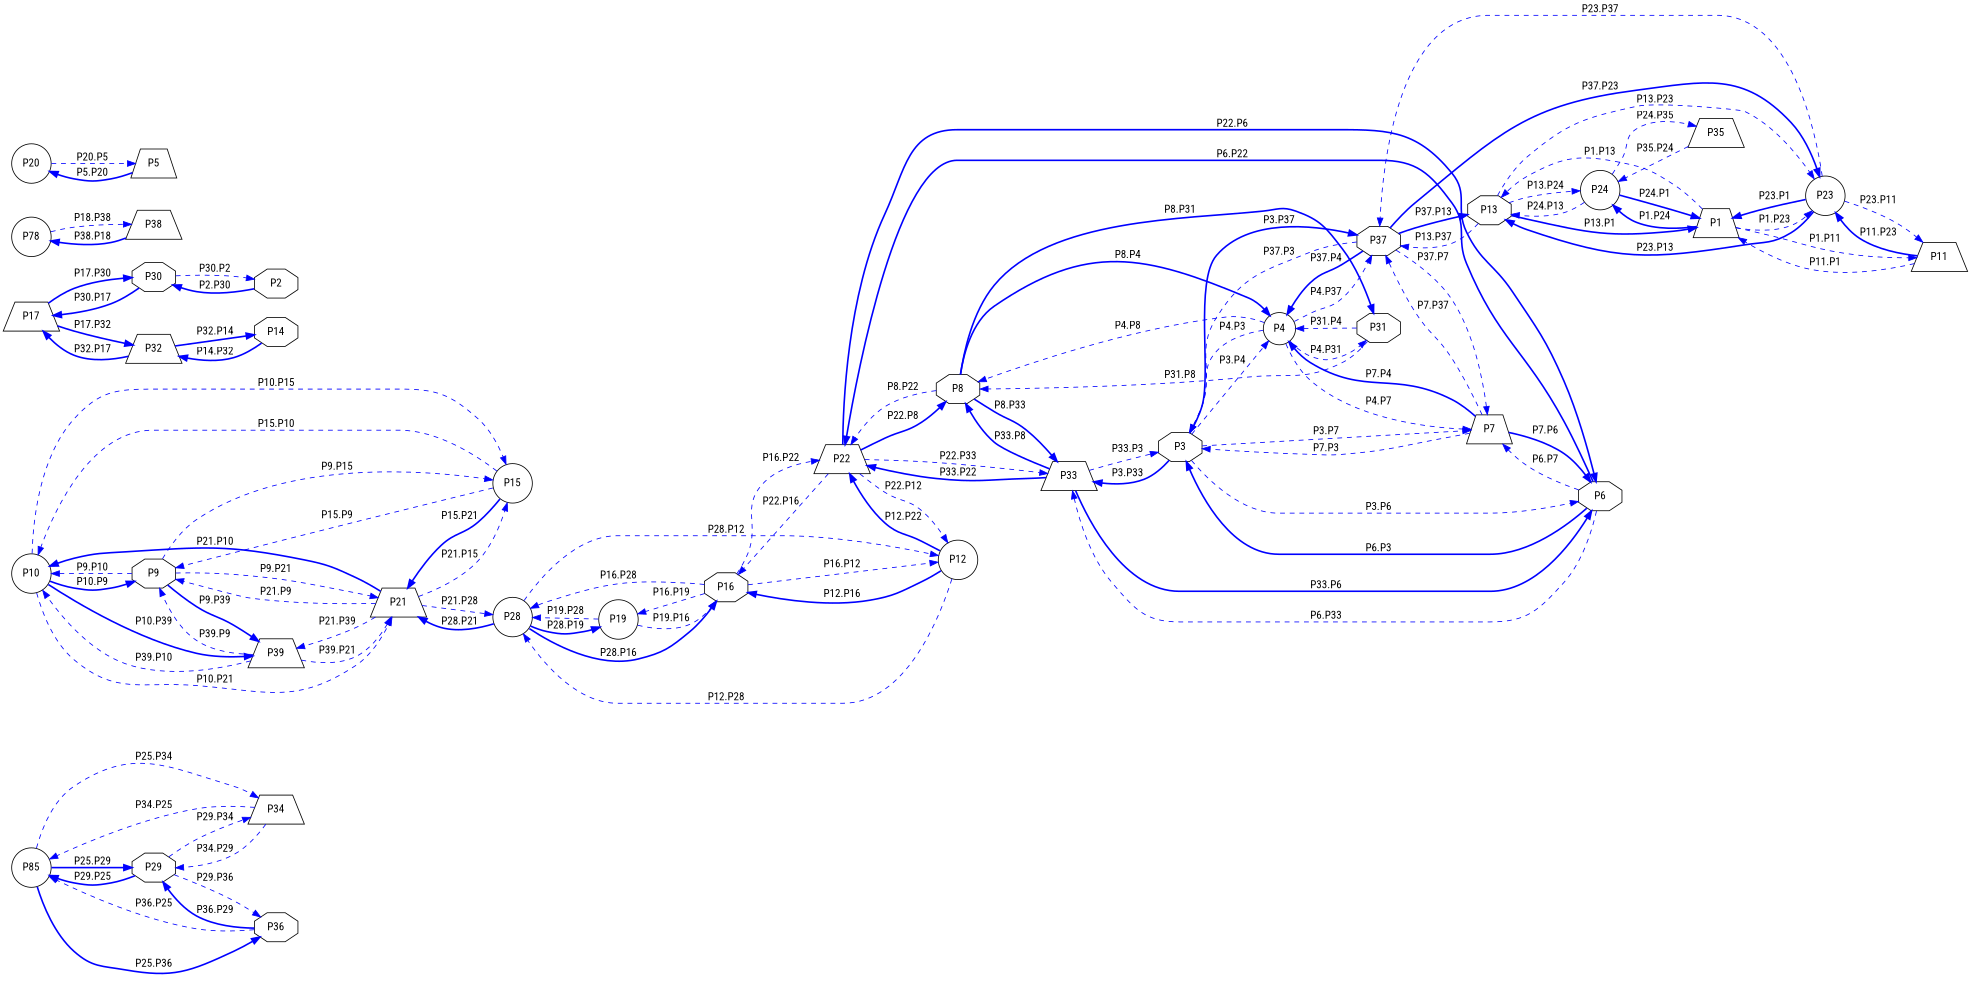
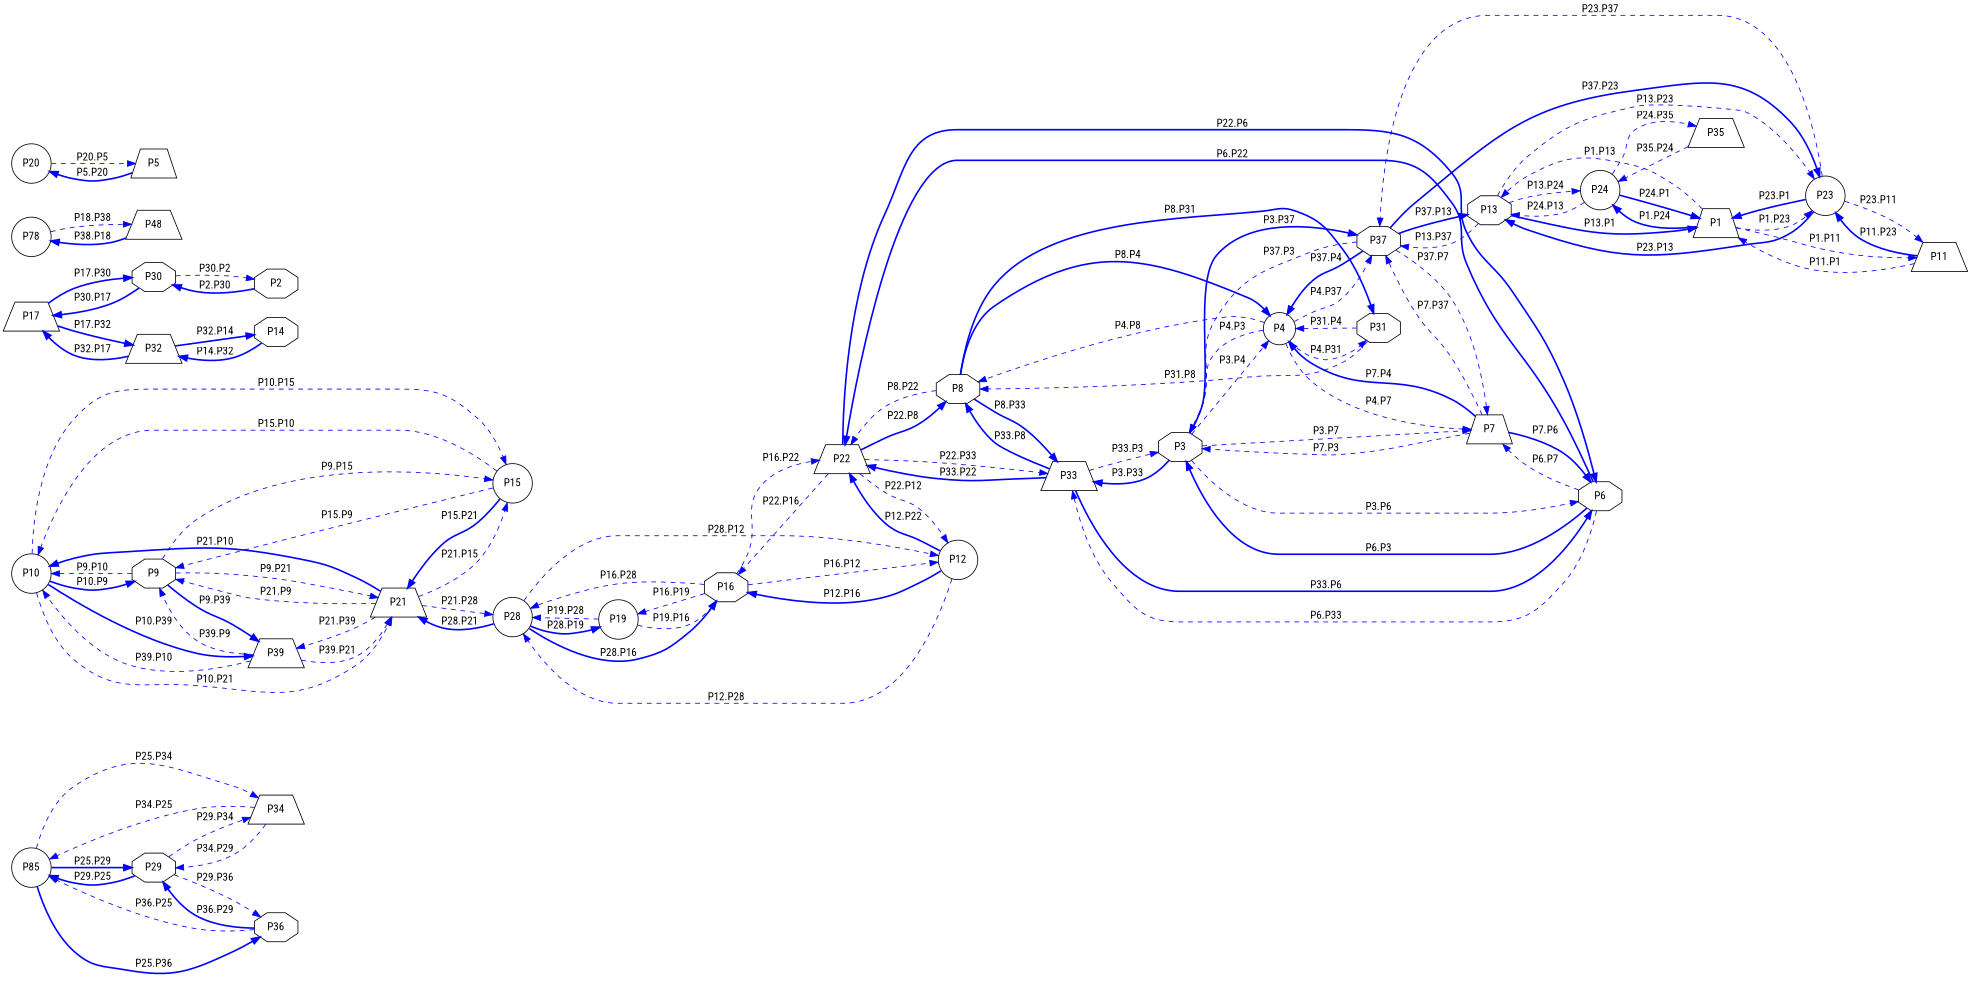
(154, 225) -> (154, 225)
